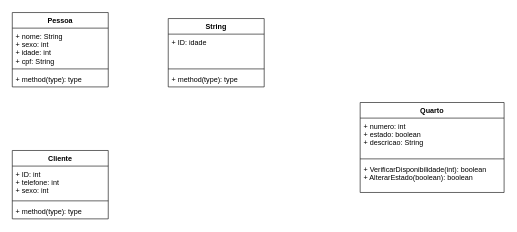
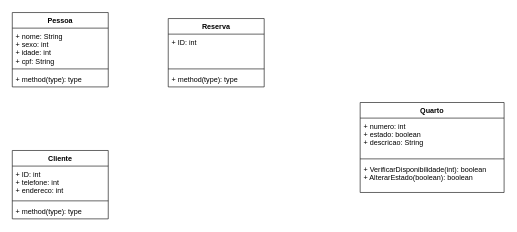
(216, 26) -> (216, 26)
(190, 42) -> (186, 42)
(30, 174) -> (30, 174)
